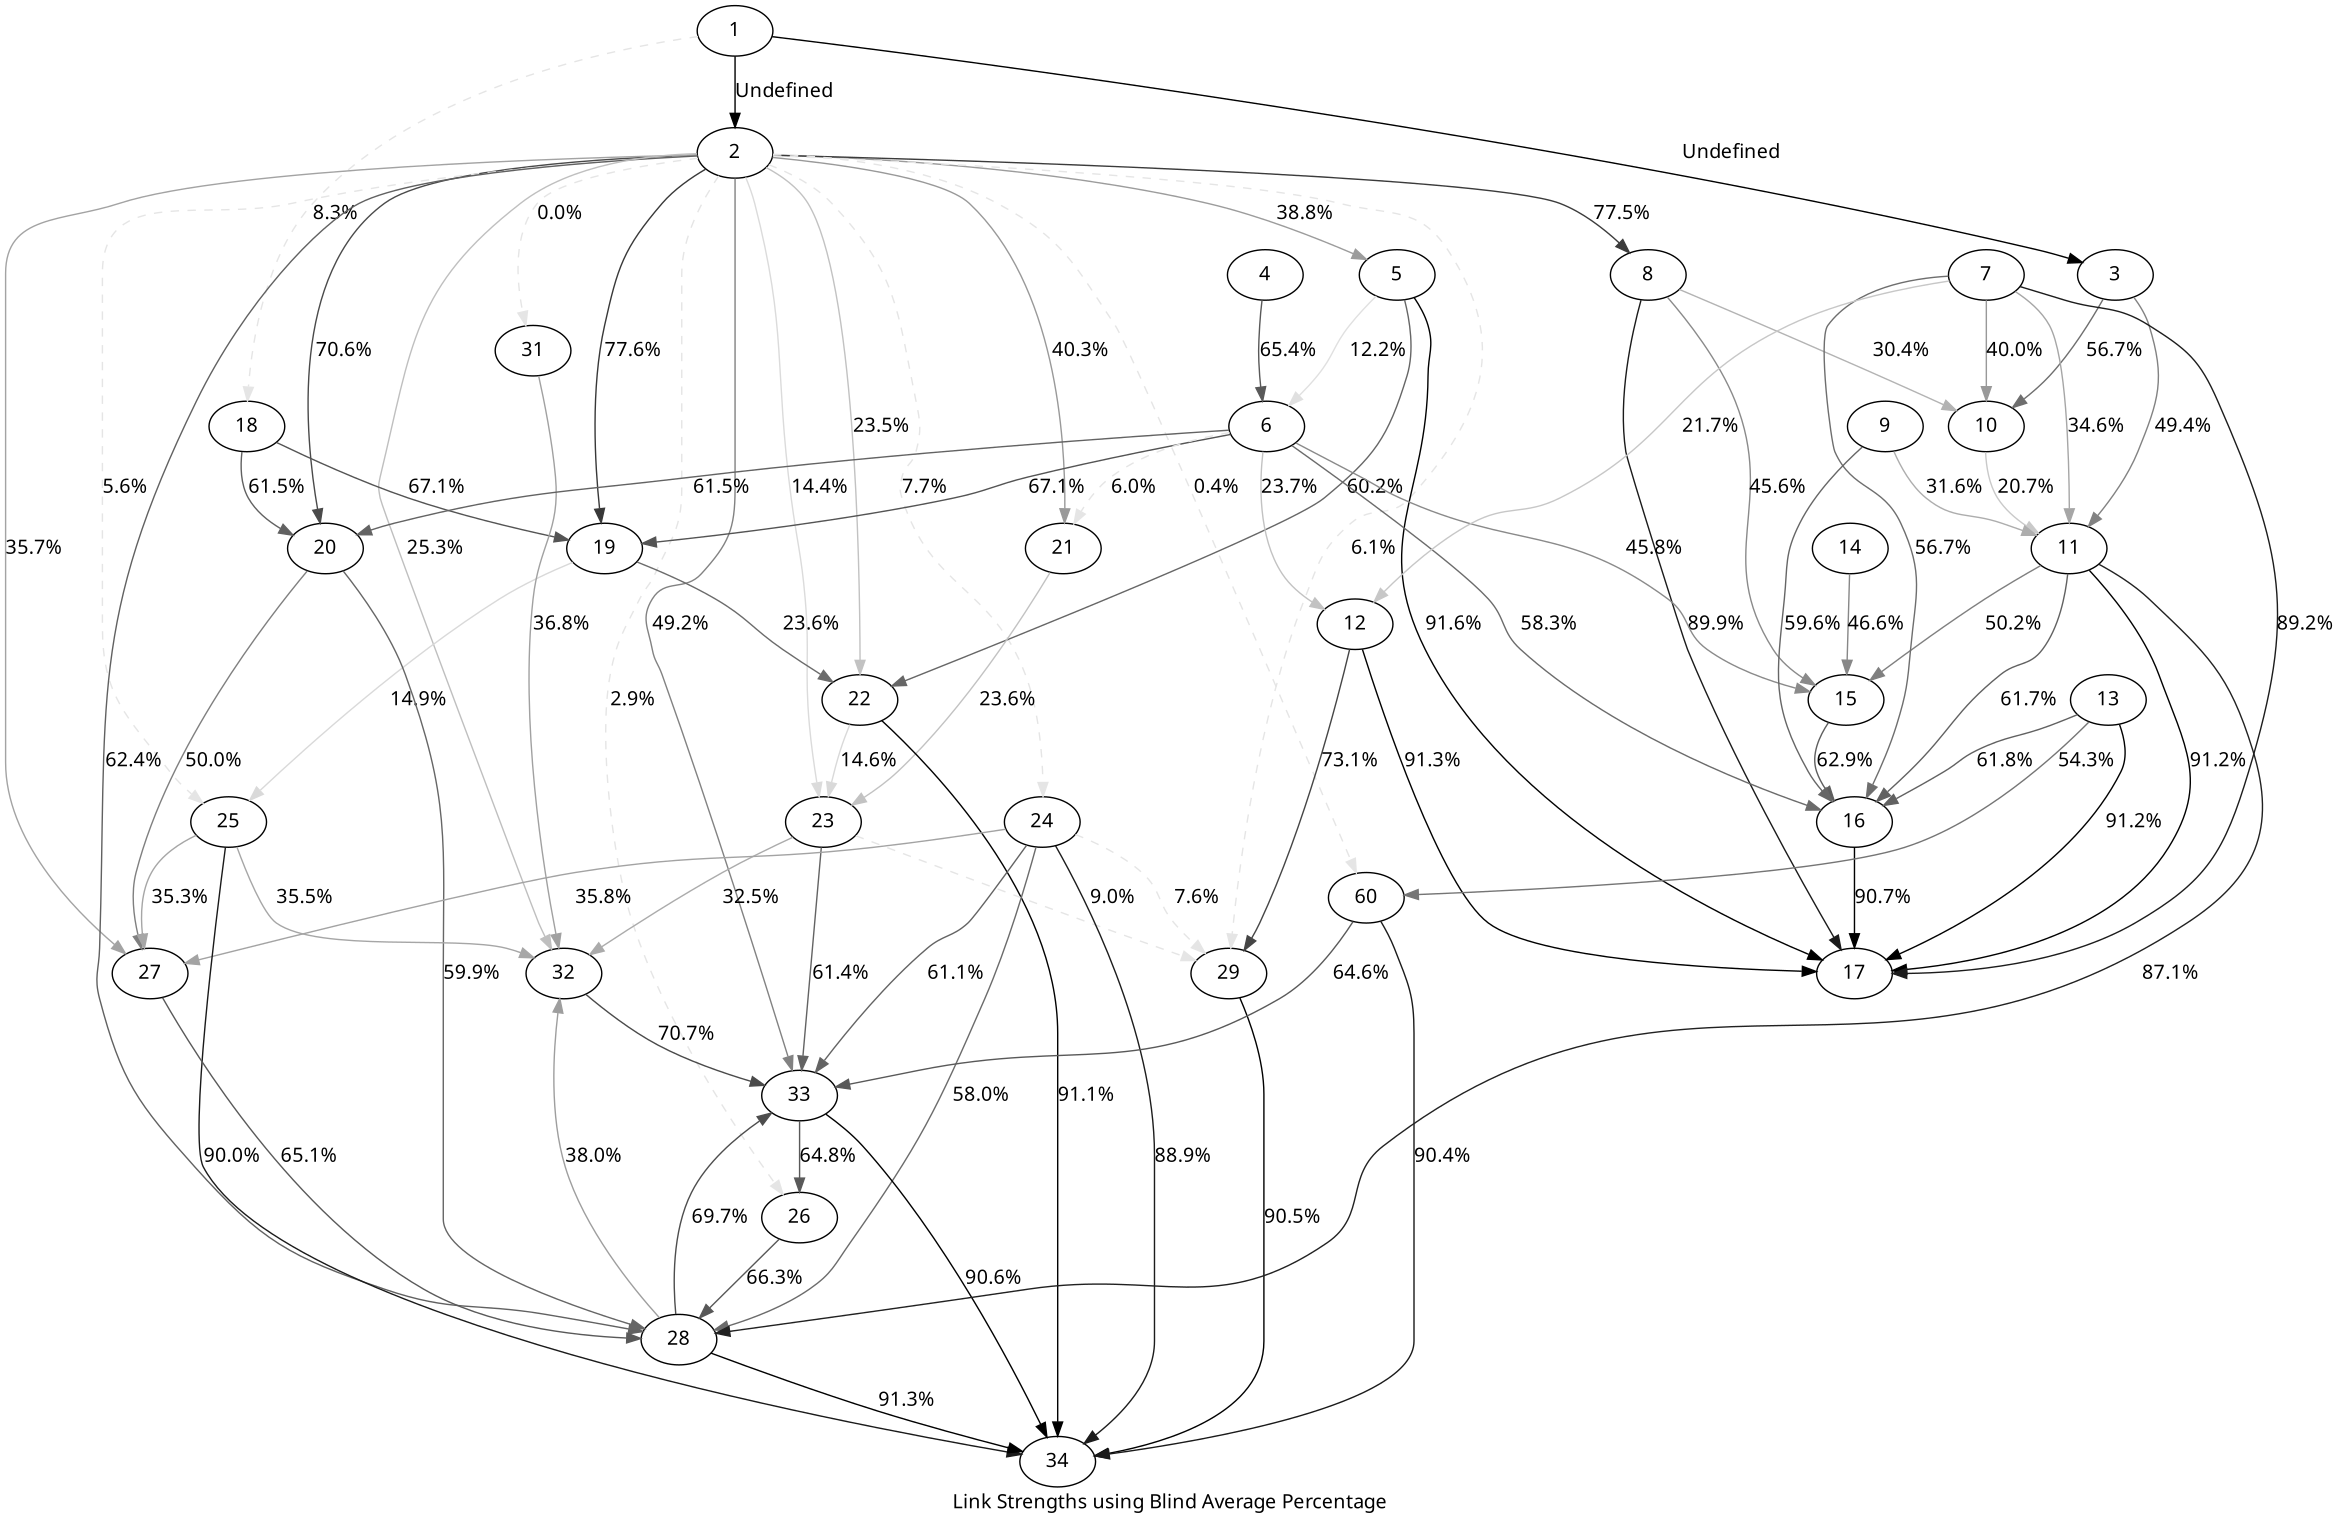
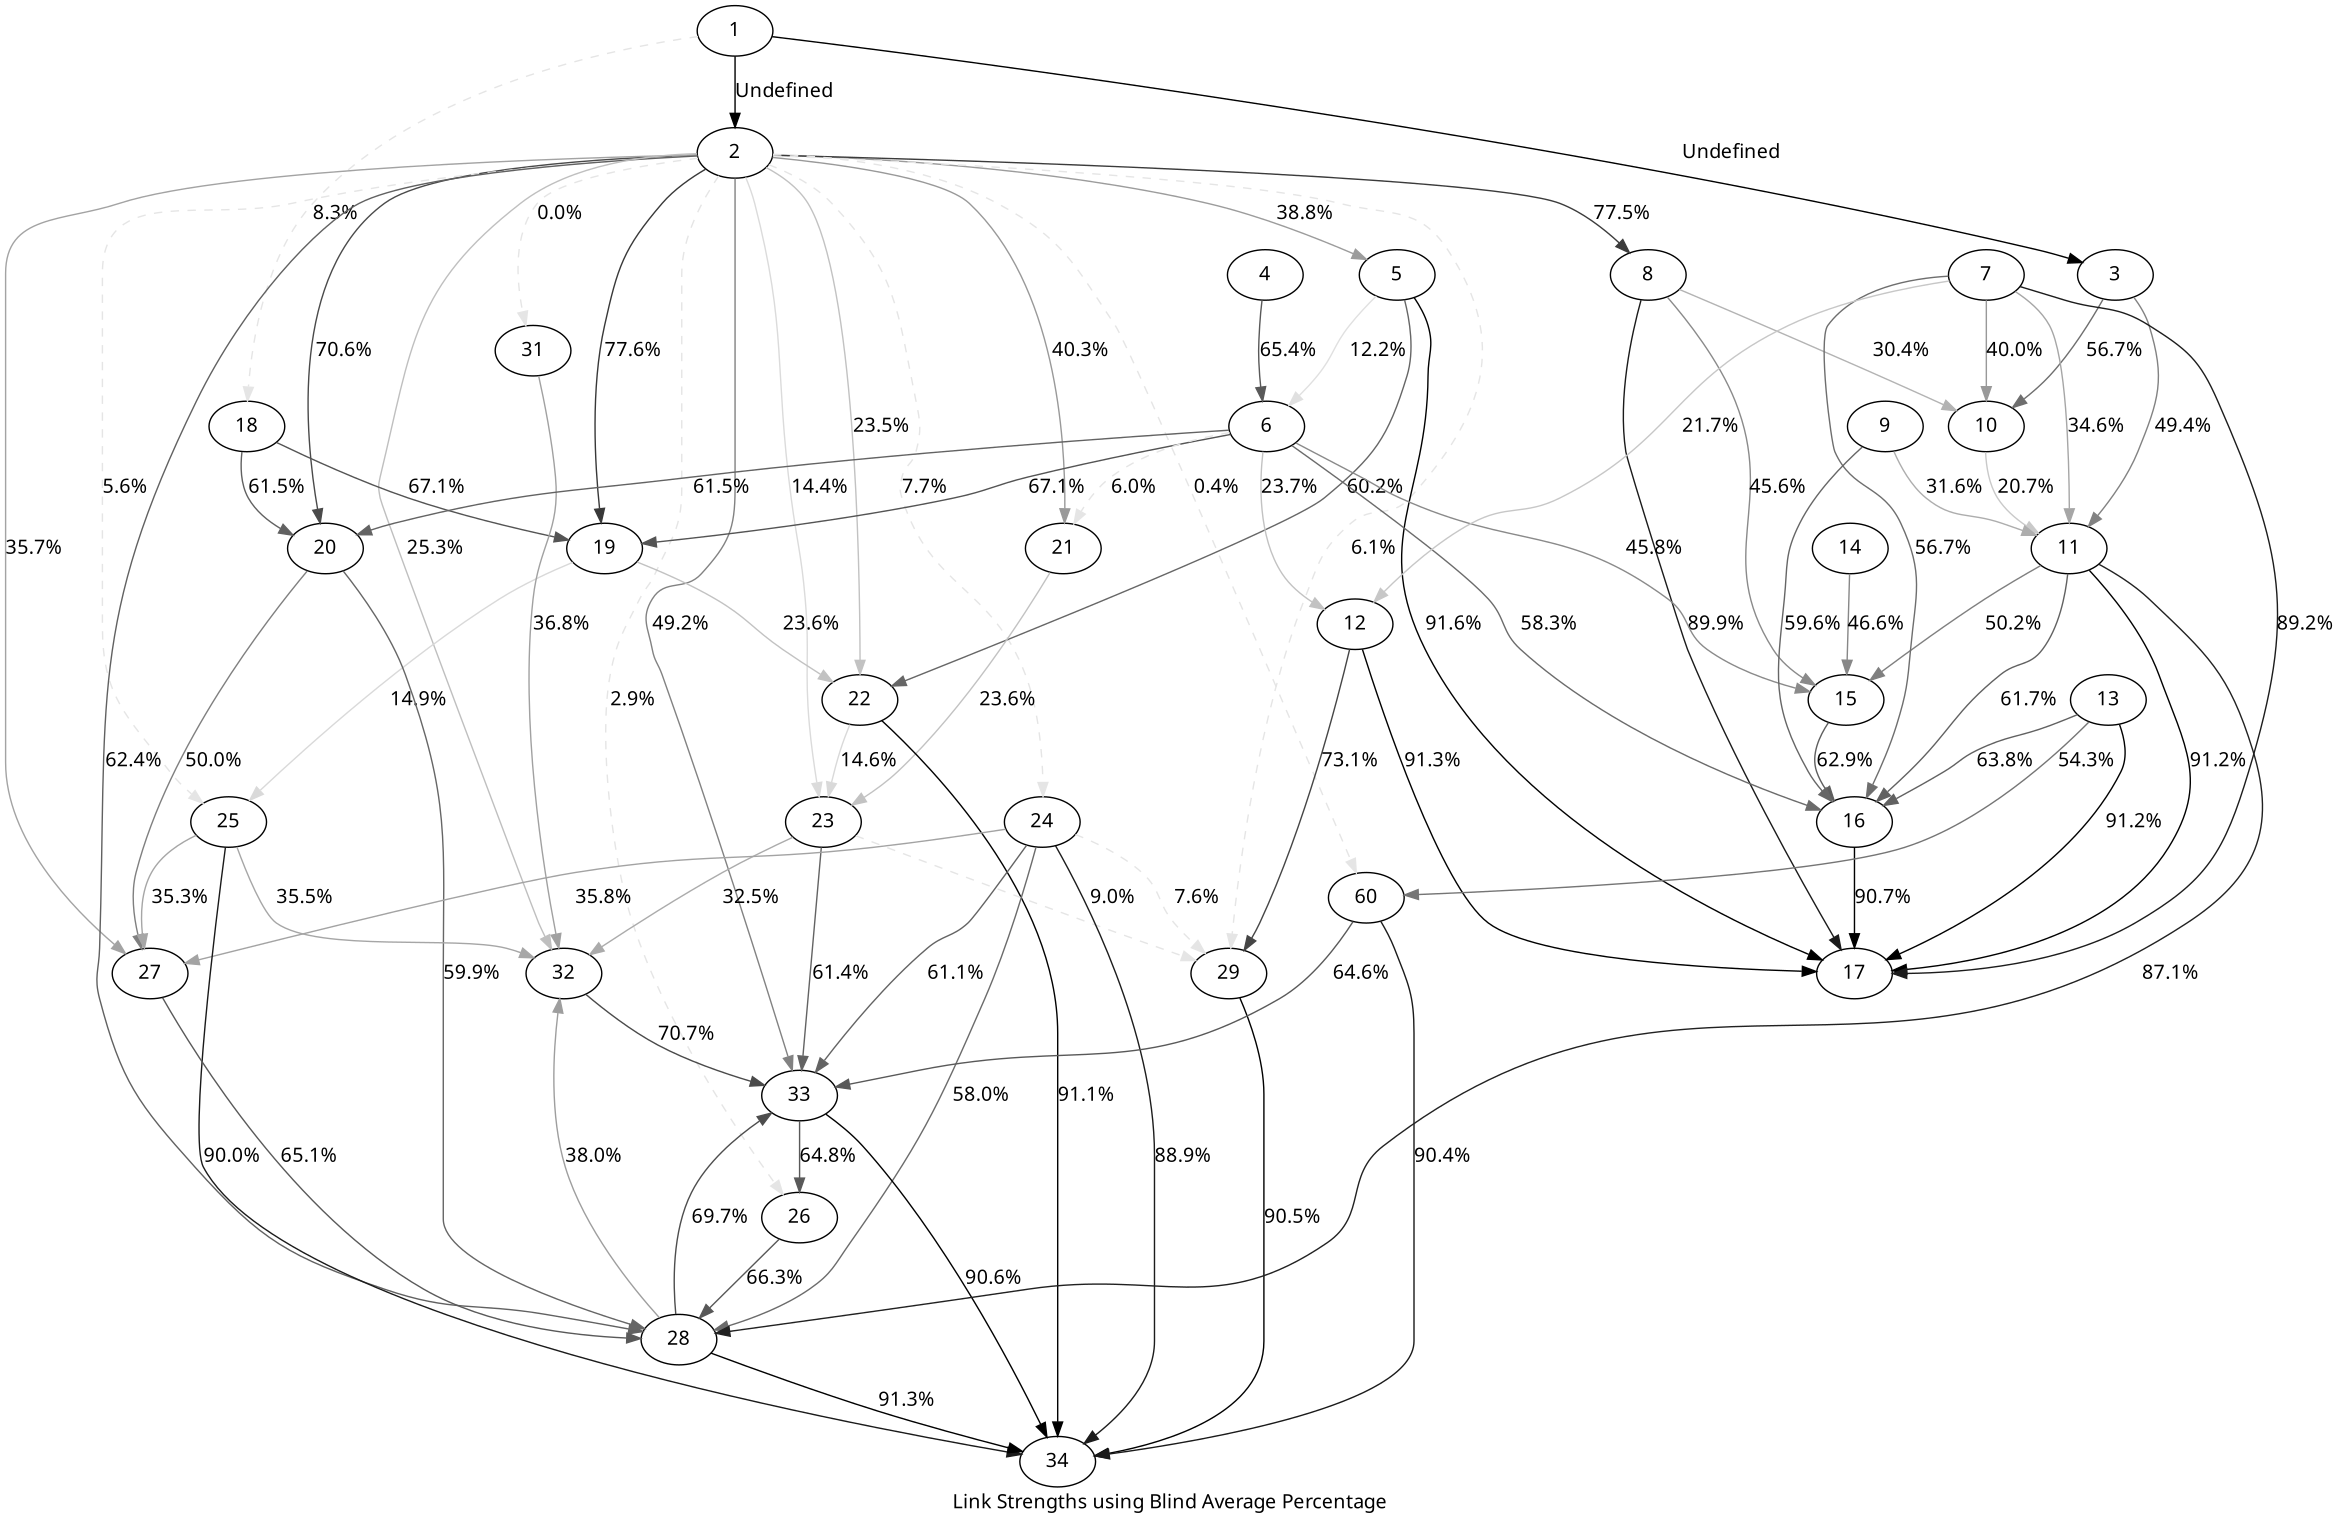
(733, 611) -> (733, 611)
(2005, 761) -> (2005, 761)
